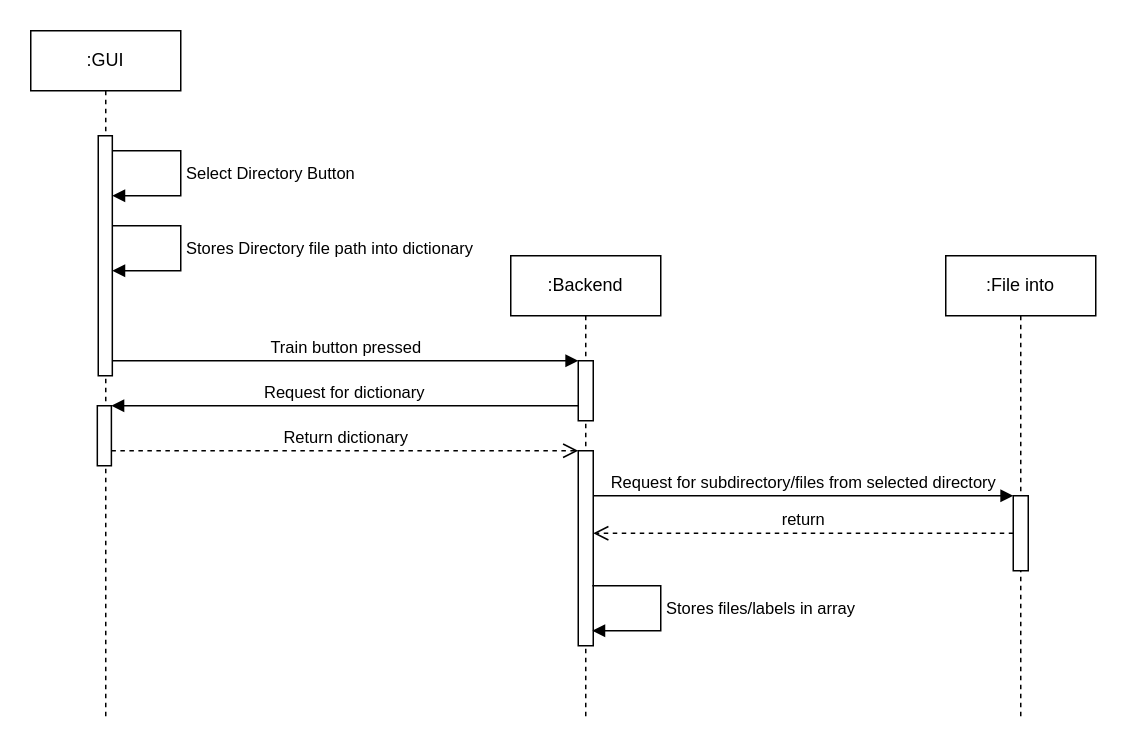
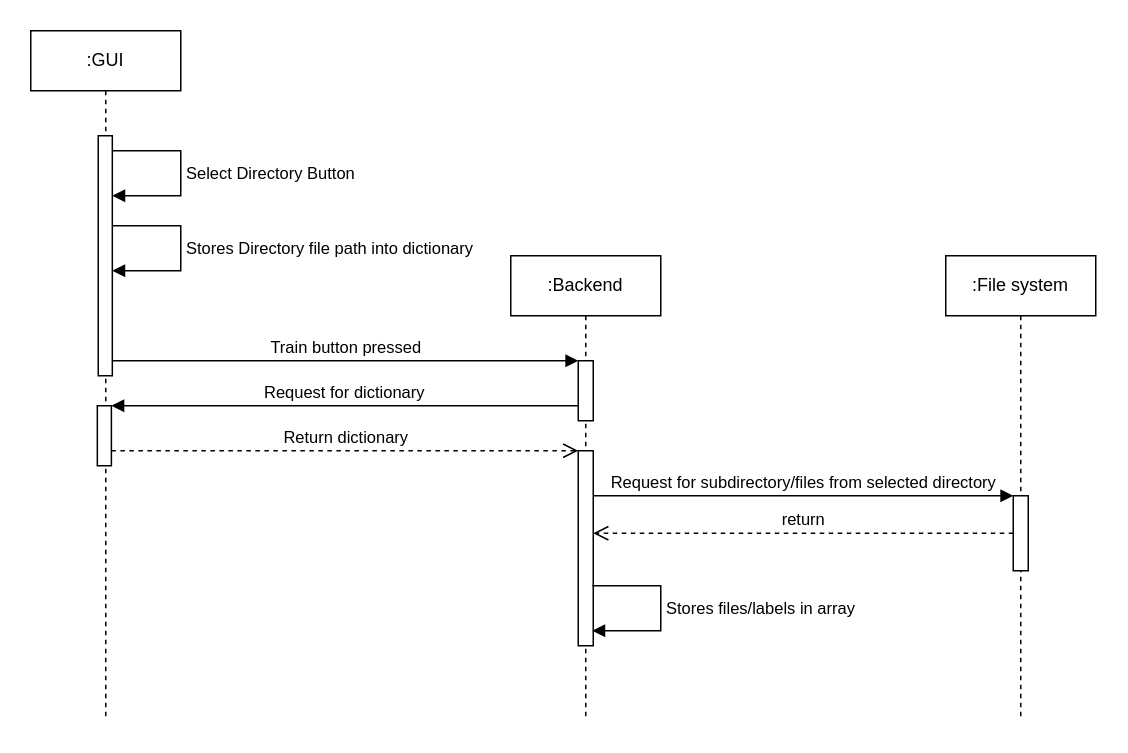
(1021, 286) -> (1021, 286)
